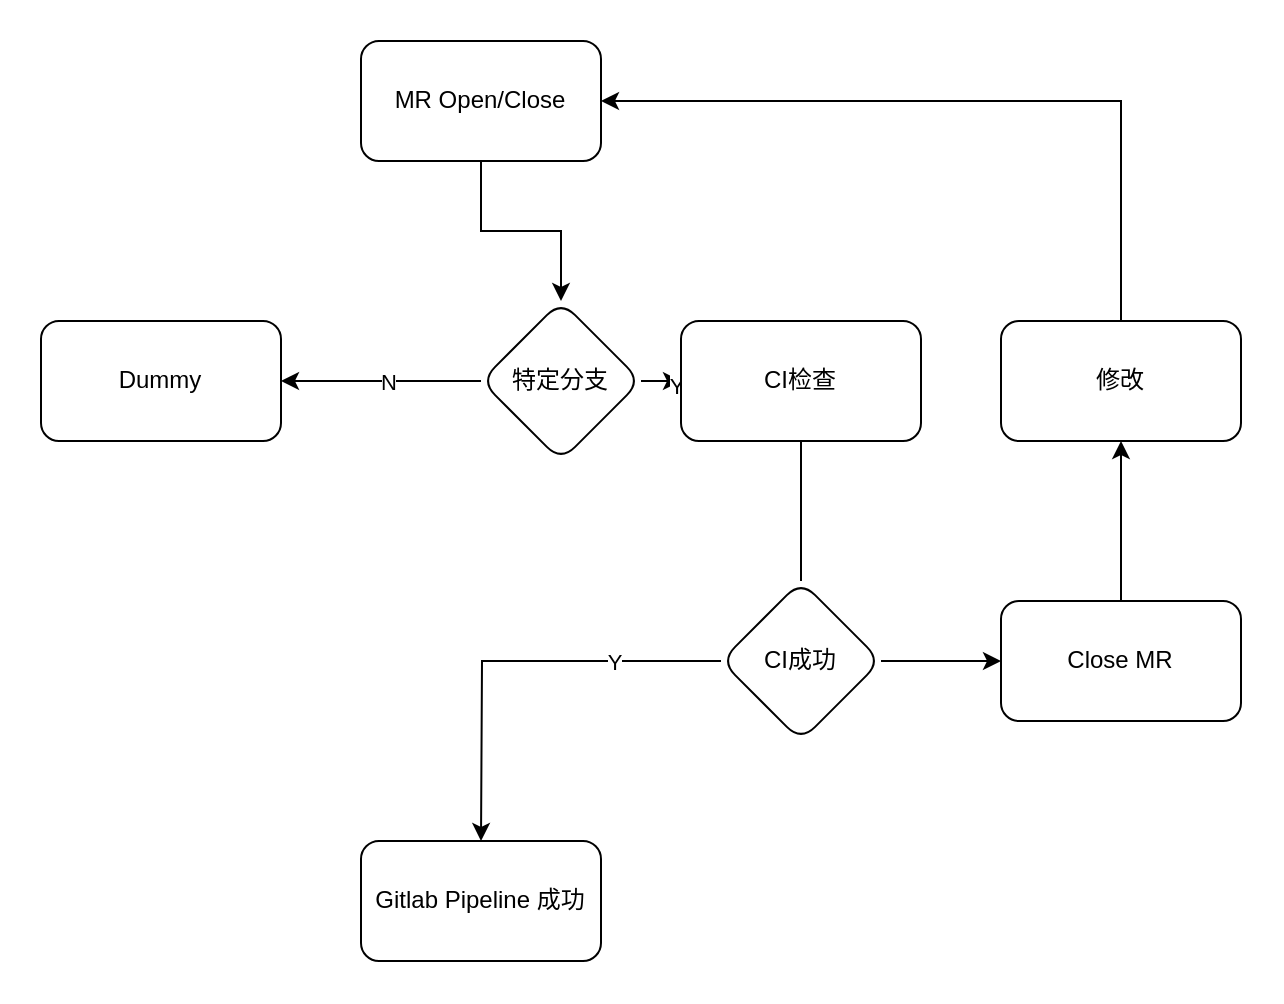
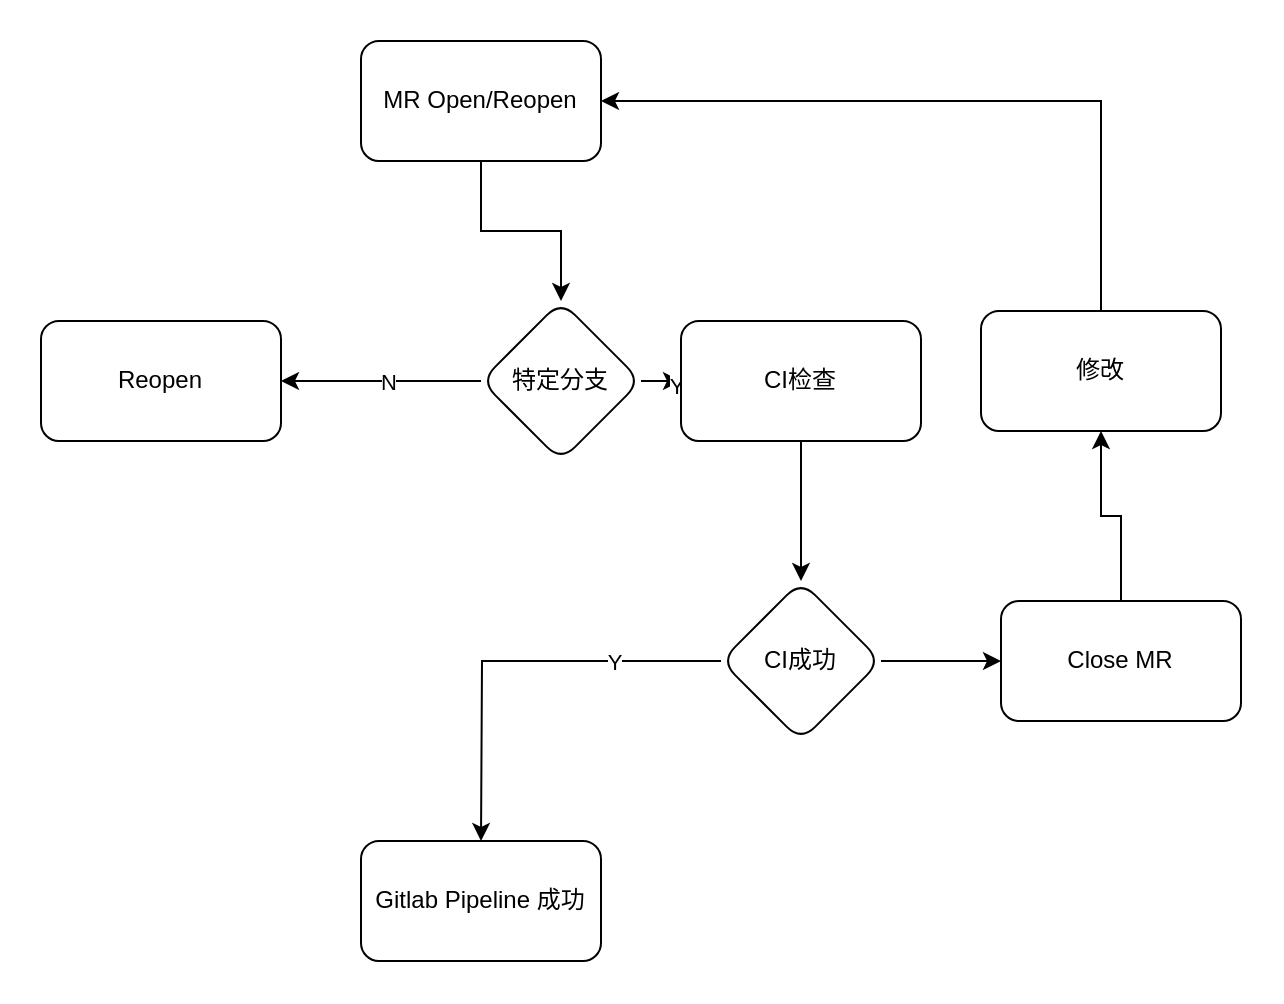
(481, 101) -> (481, 101)
(161, 381) -> (161, 381)
(1121, 381) -> (1101, 371)
(801, 572) -> (801, 566)
